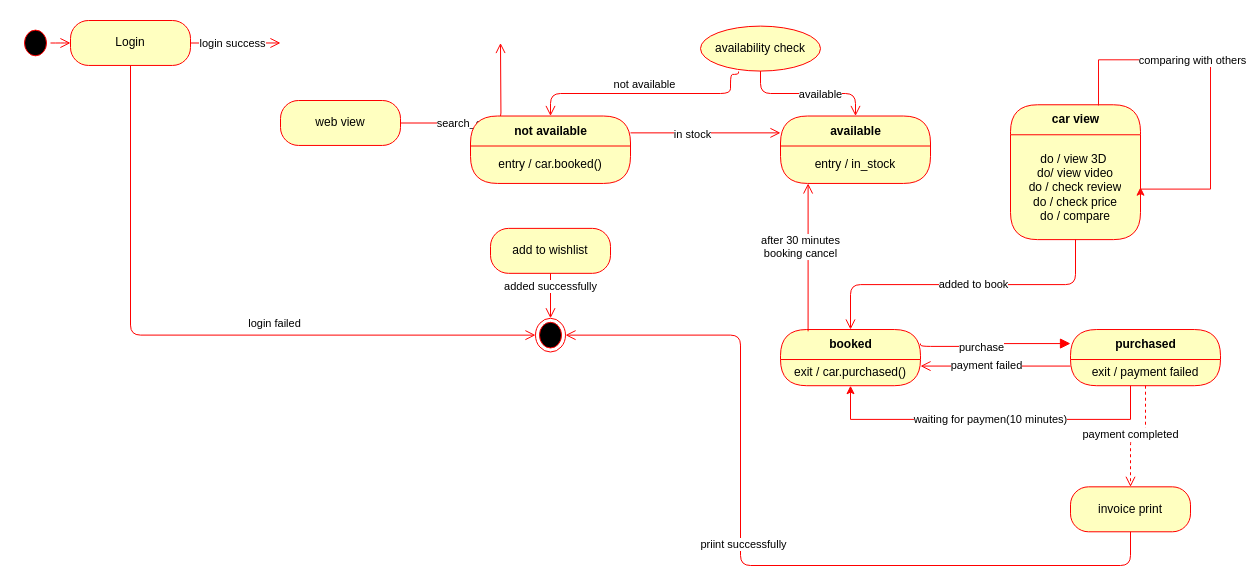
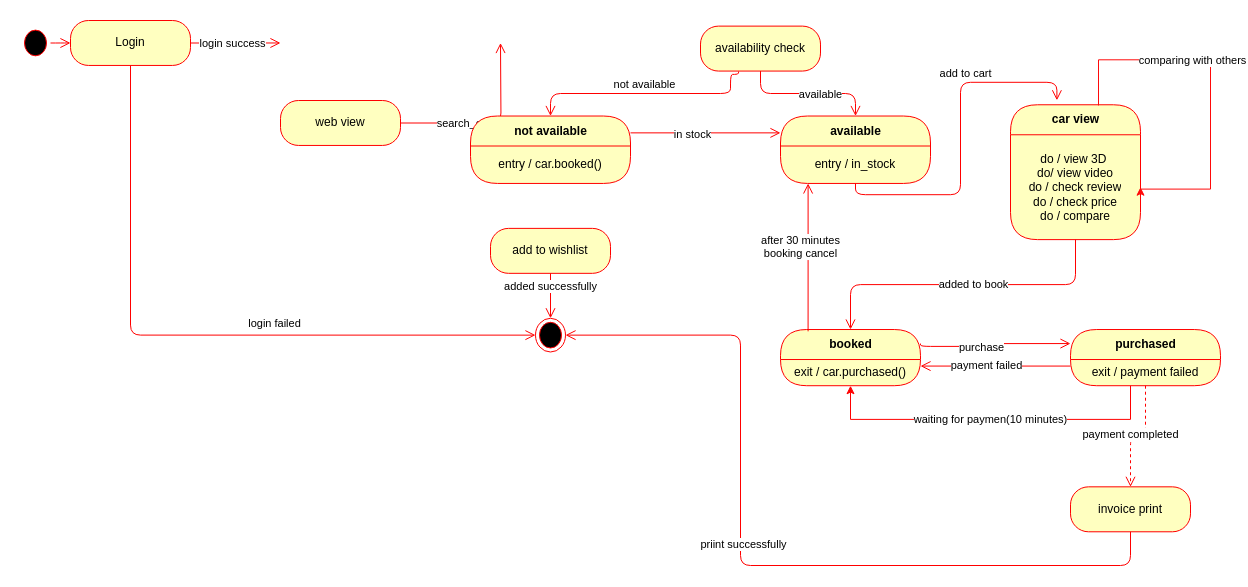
(761, 49) -> (761, 49)
none -> (961, 143)
(1059, 344) -> (1062, 344)
